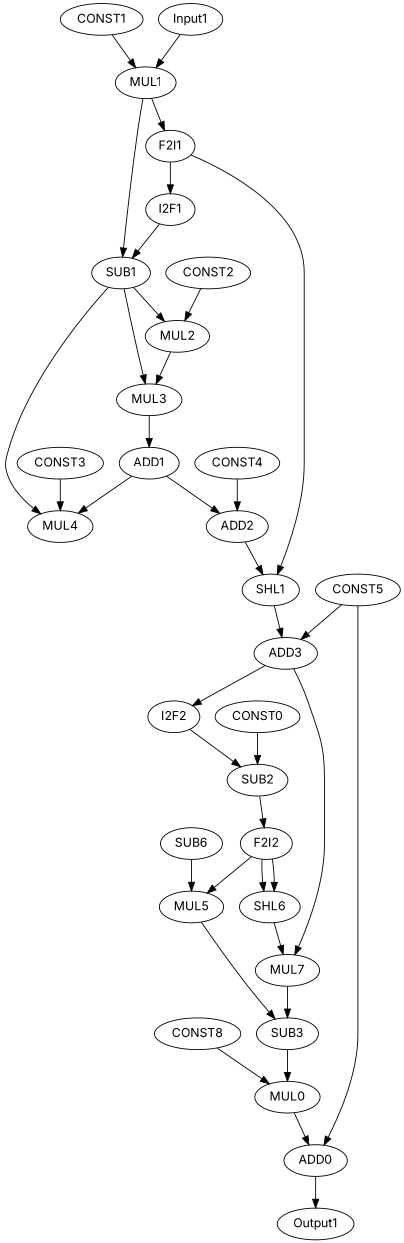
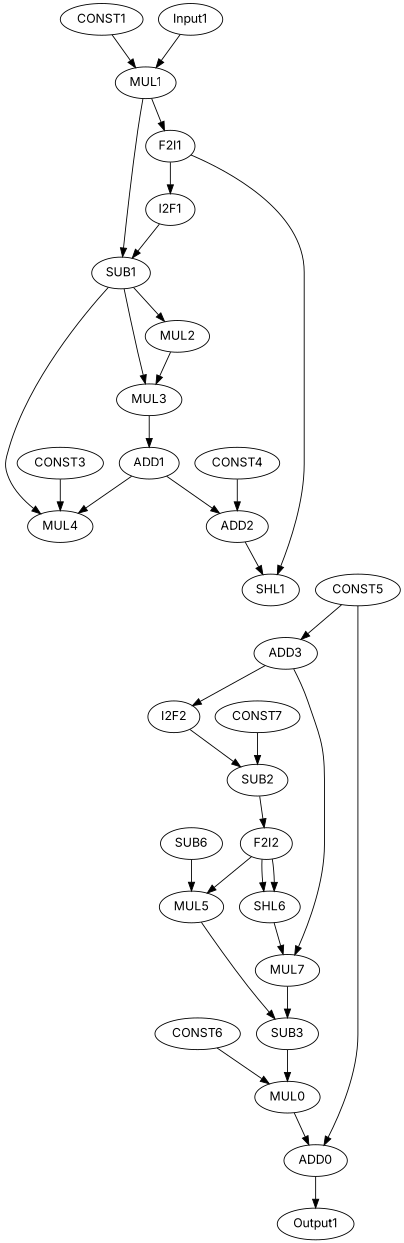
(208, 273) -> none
(277, 617) -> none
(258, 717) -> (258, 717)
(198, 1034) -> (198, 1034)
